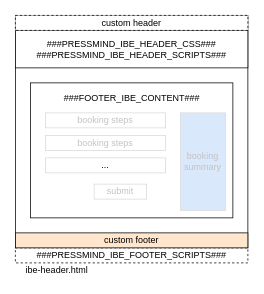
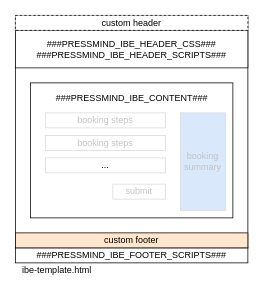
(132, 98) -> (132, 98)
(120, 192) -> (139, 192)
(132, 255) -> (132, 255)
(57, 270) -> (57, 270)
